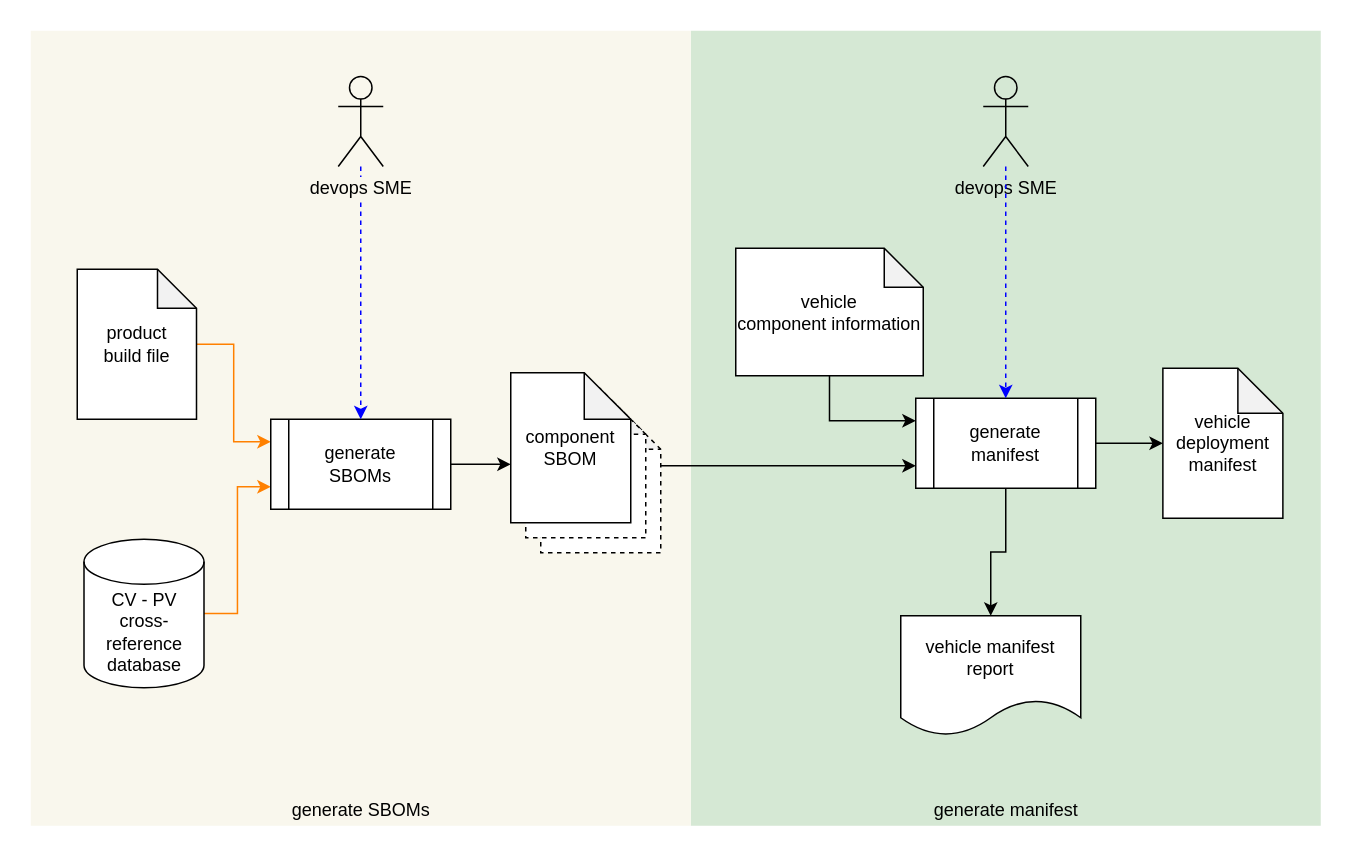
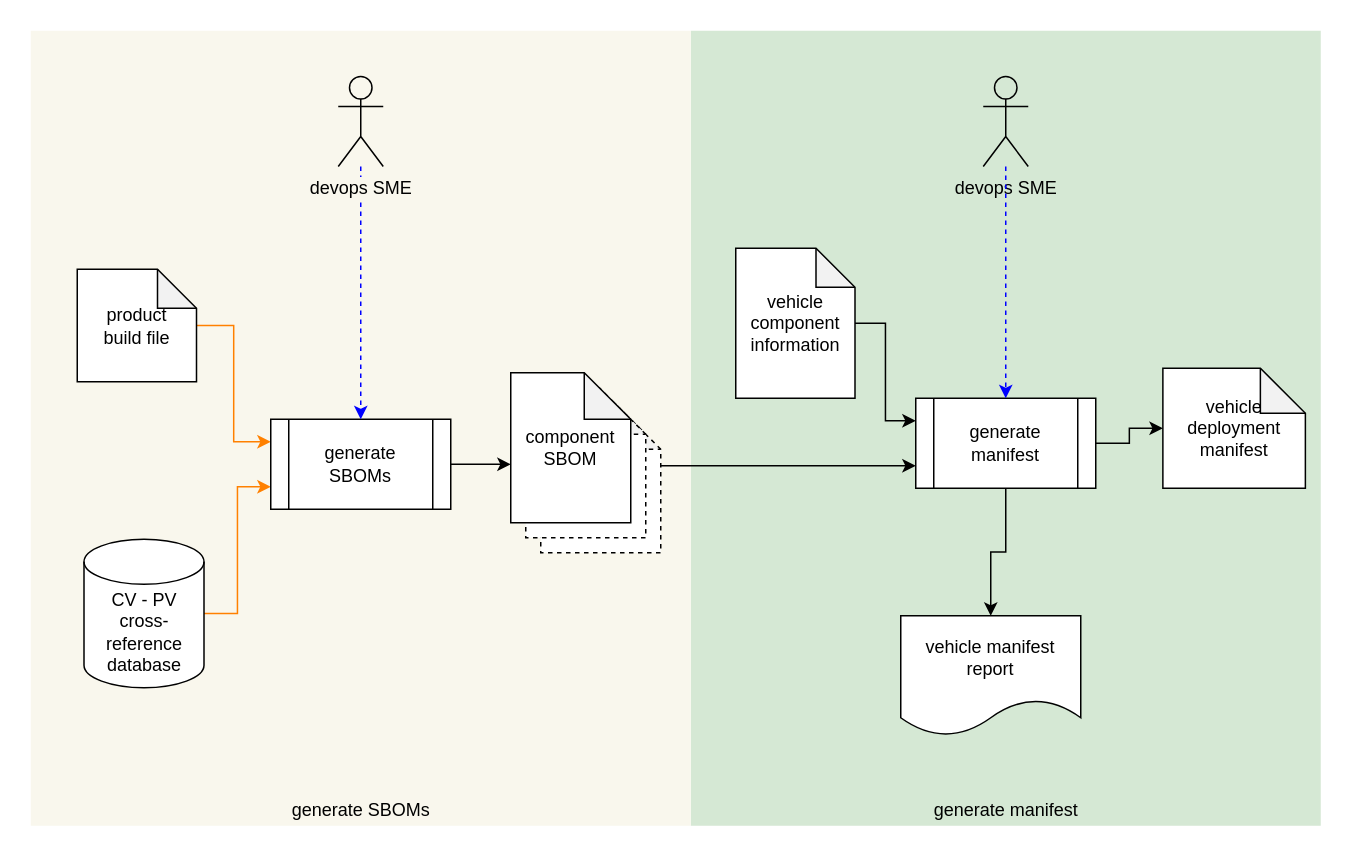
(830, 312) -> (795, 323)
(137, 344) -> (137, 326)
(1223, 443) -> (1234, 428)
